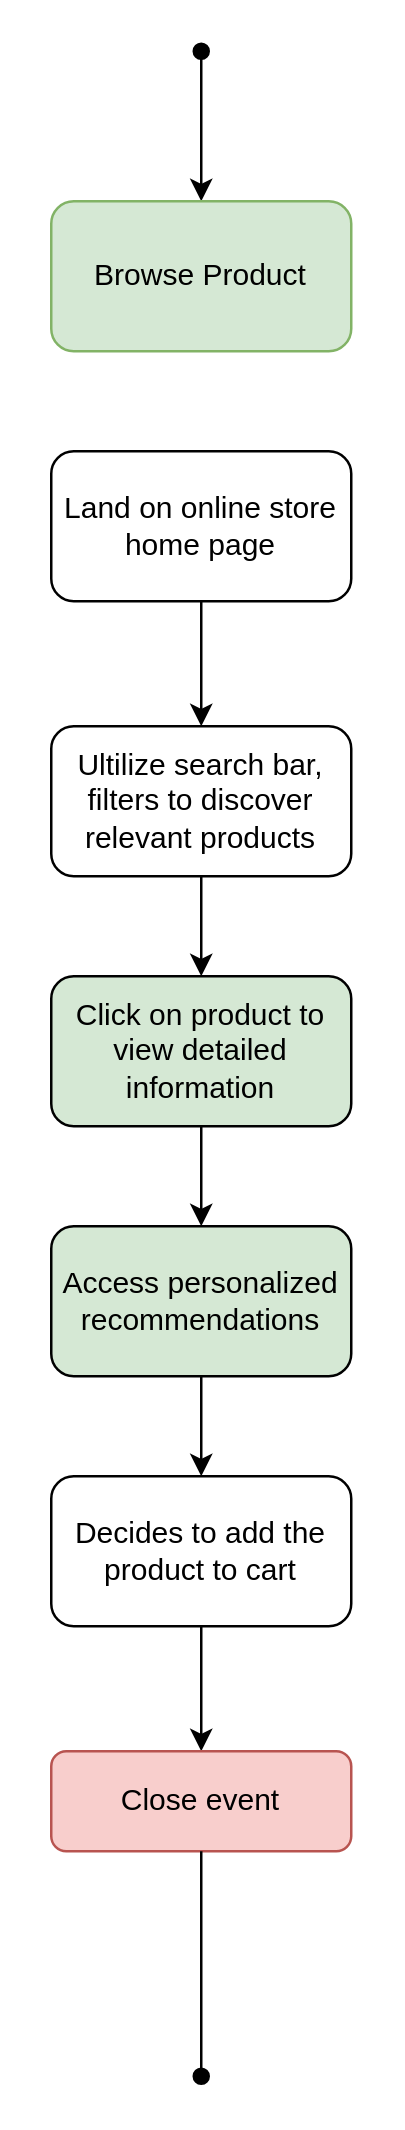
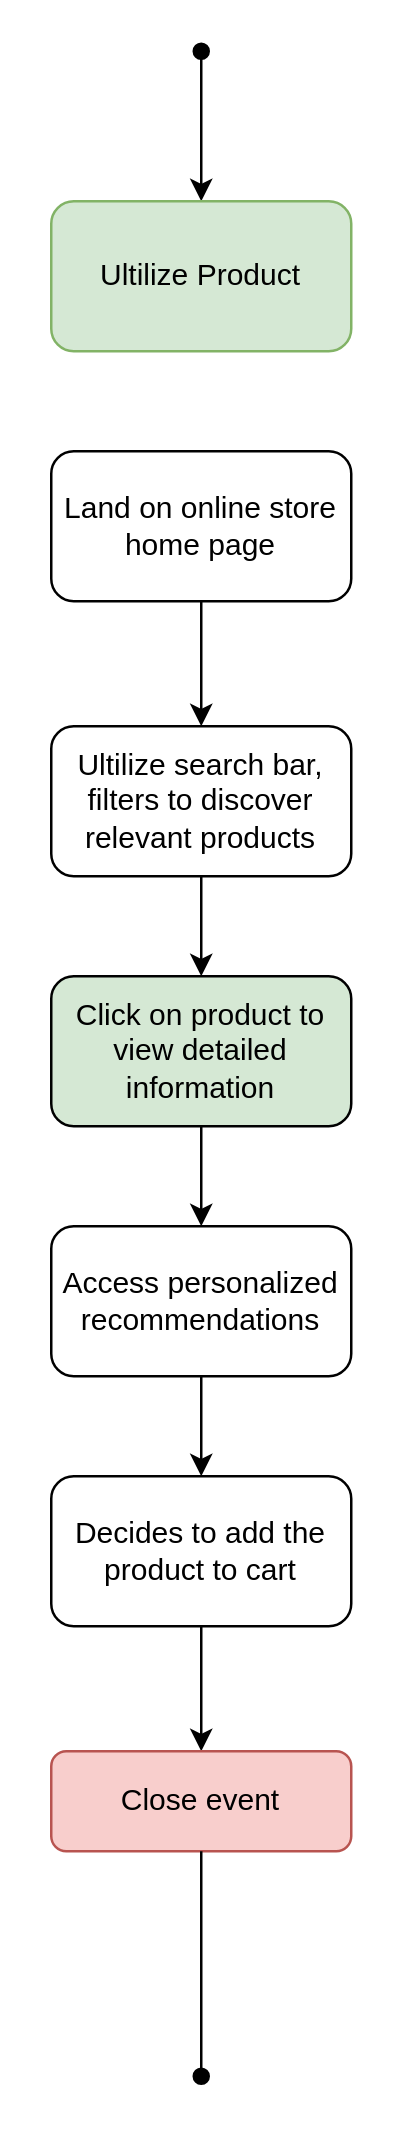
(201, 276) -> (201, 276)
(201, 1301) -> (201, 1301)
